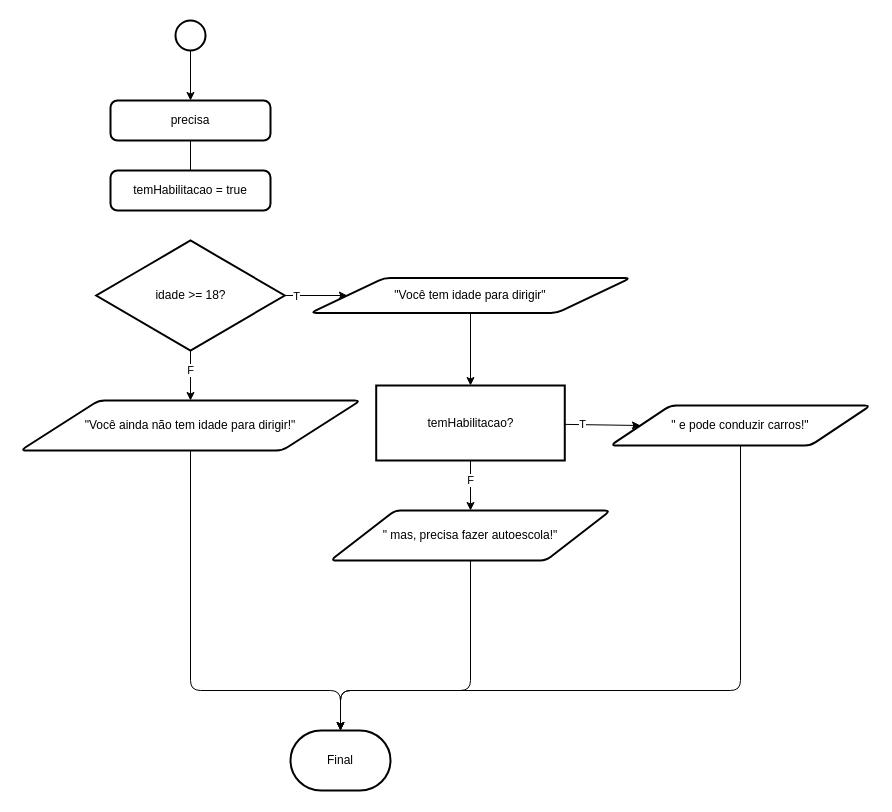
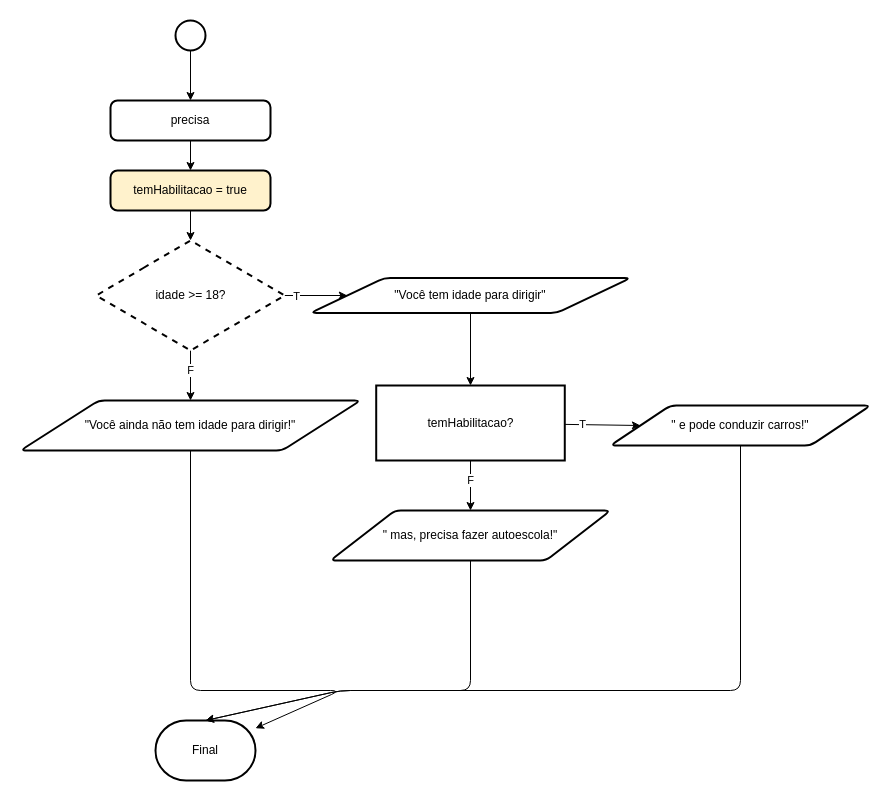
(191, 165) -> (191, 162)
(191, 191) -> (191, 191)
none -> (191, 222)
(190, 296) -> (190, 296)
(341, 761) -> (206, 751)
